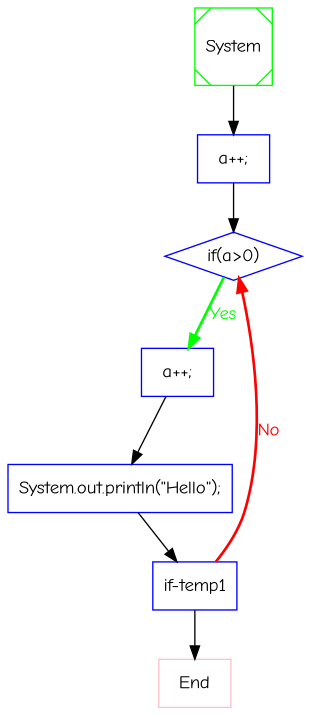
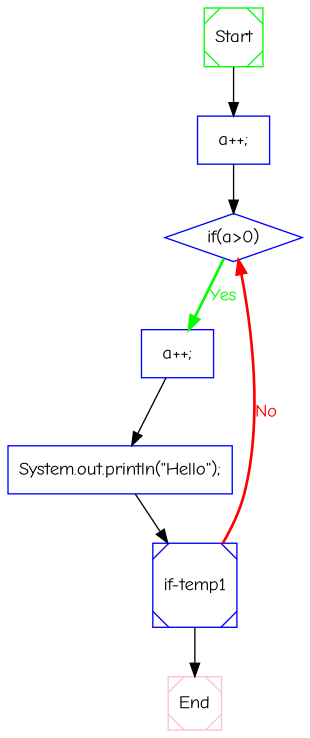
(234, 47) -> (234, 37)
(195, 586) -> (195, 585)
(195, 683) -> (195, 703)
